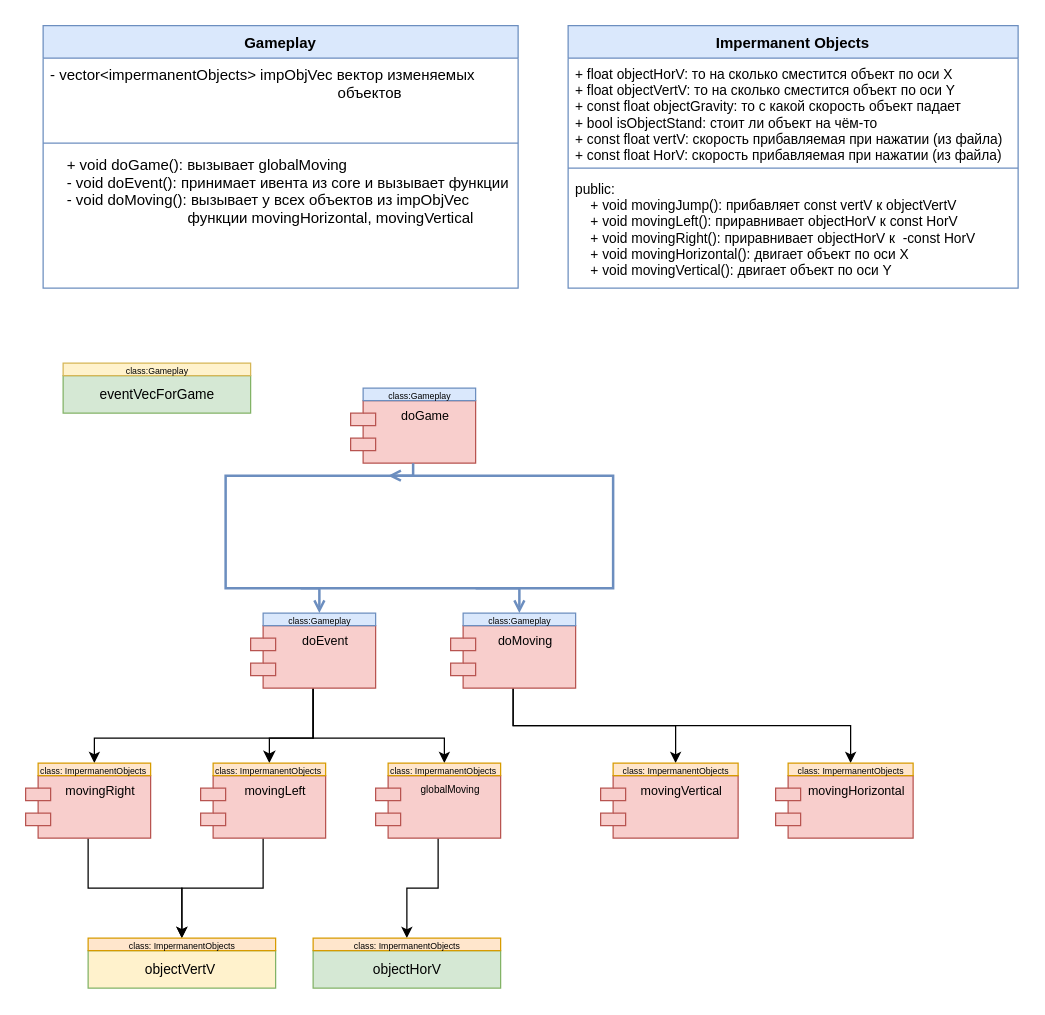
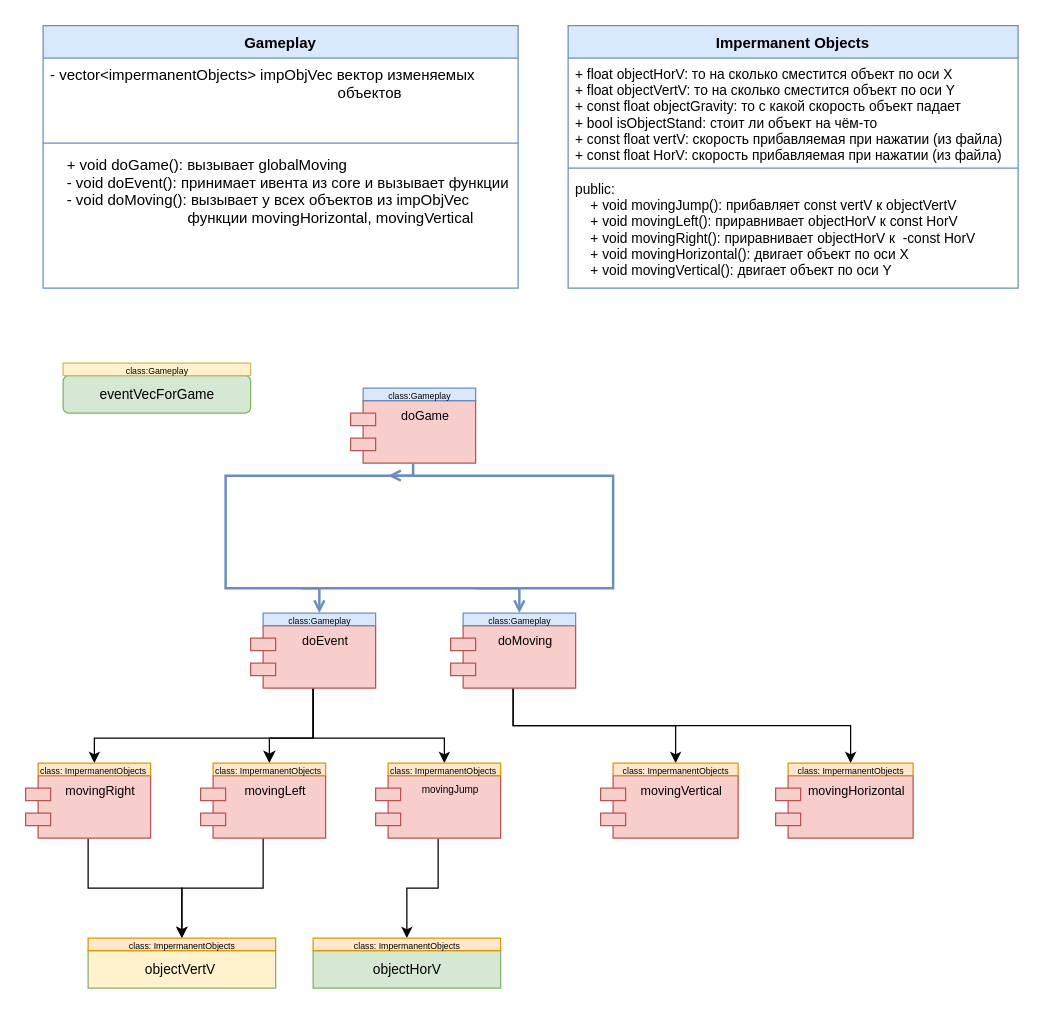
(157, 394) -> (157, 394)
(450, 789) -> (450, 789)
